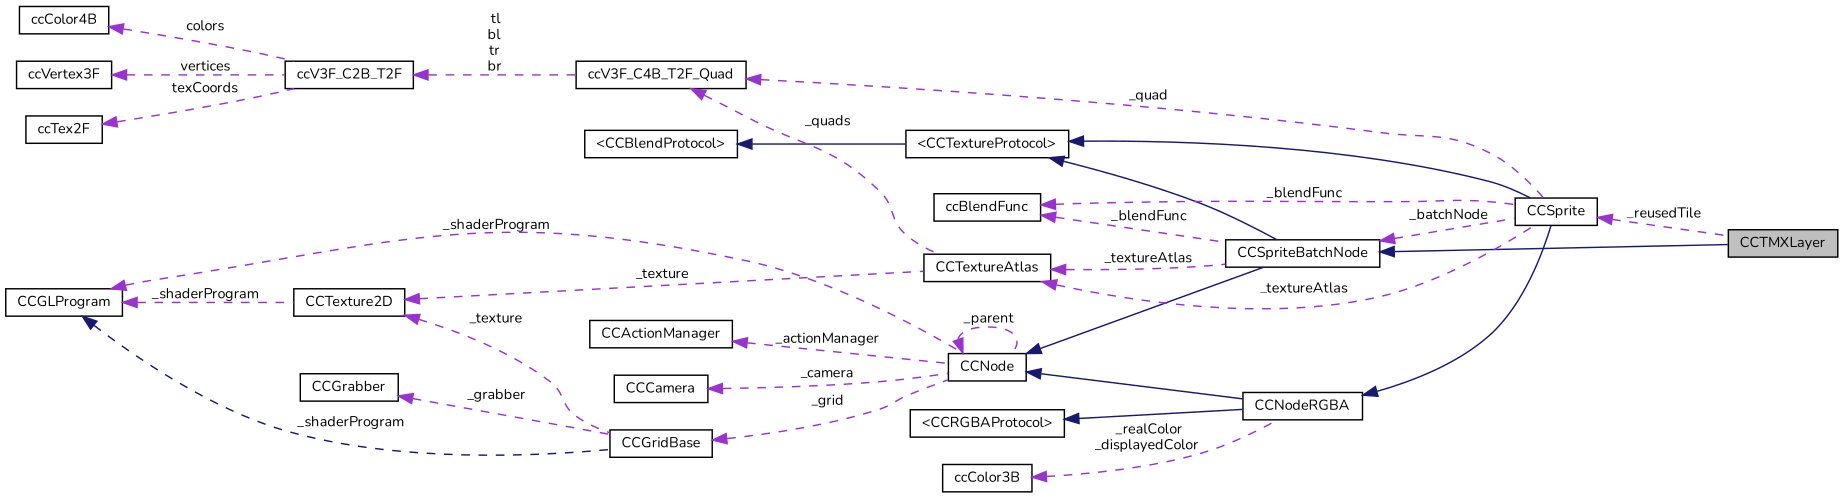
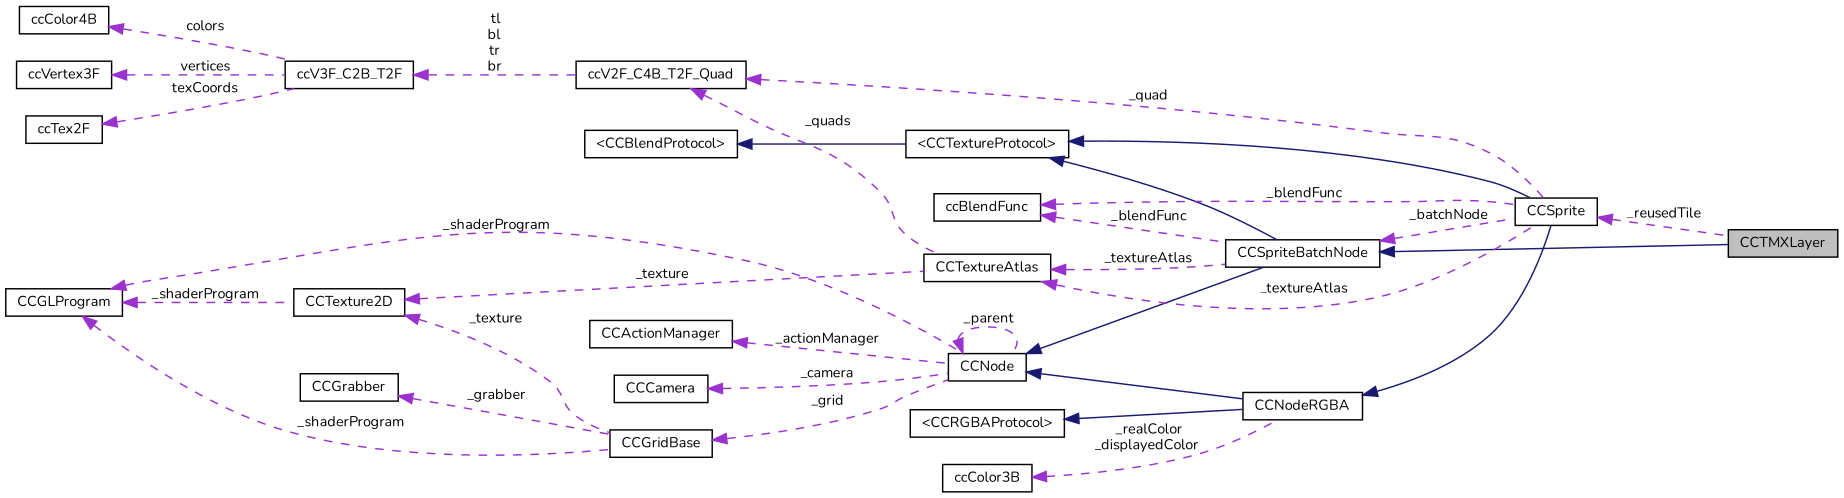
(661, 75) -> (661, 75)
(337, 443) -> (337, 443)
